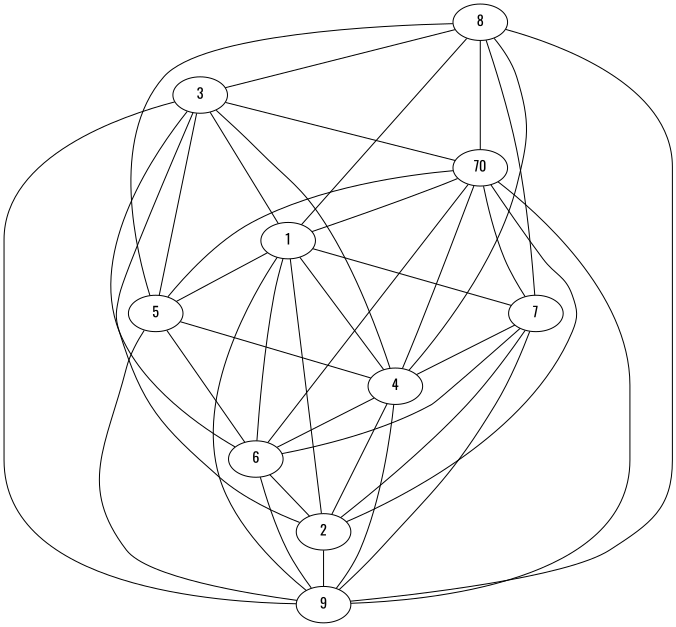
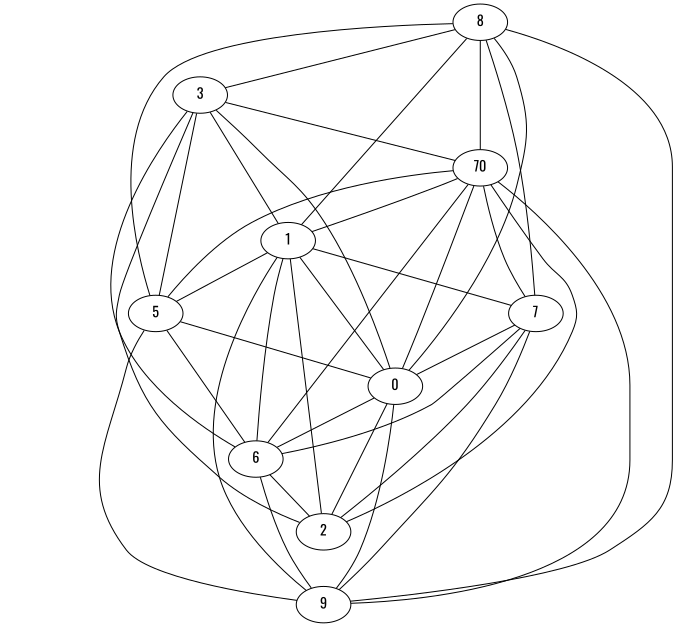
(395, 386) -> (395, 386)
(4, 411) -> none
(324, 568) -> none
